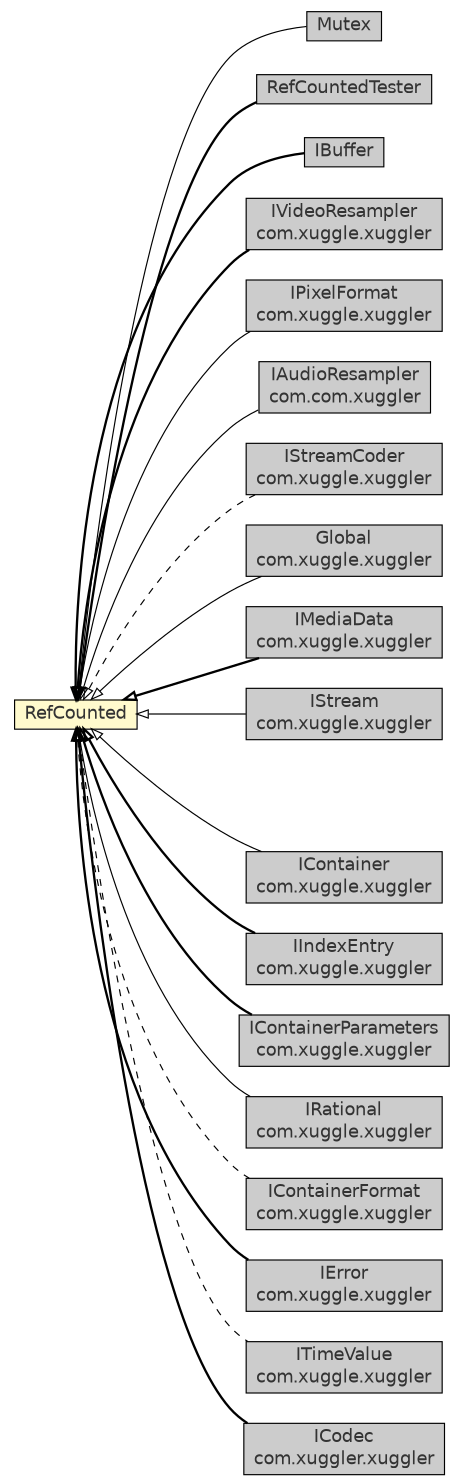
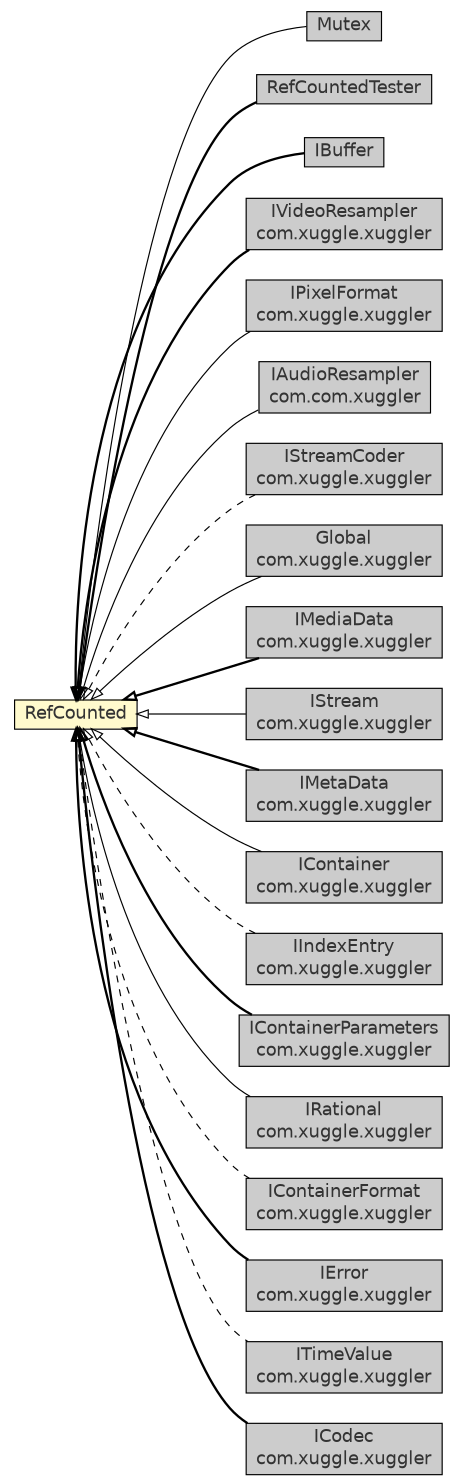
none -> (344, 796)
(159, 848) -> (159, 848)
(344, 1459) -> (344, 1459)
